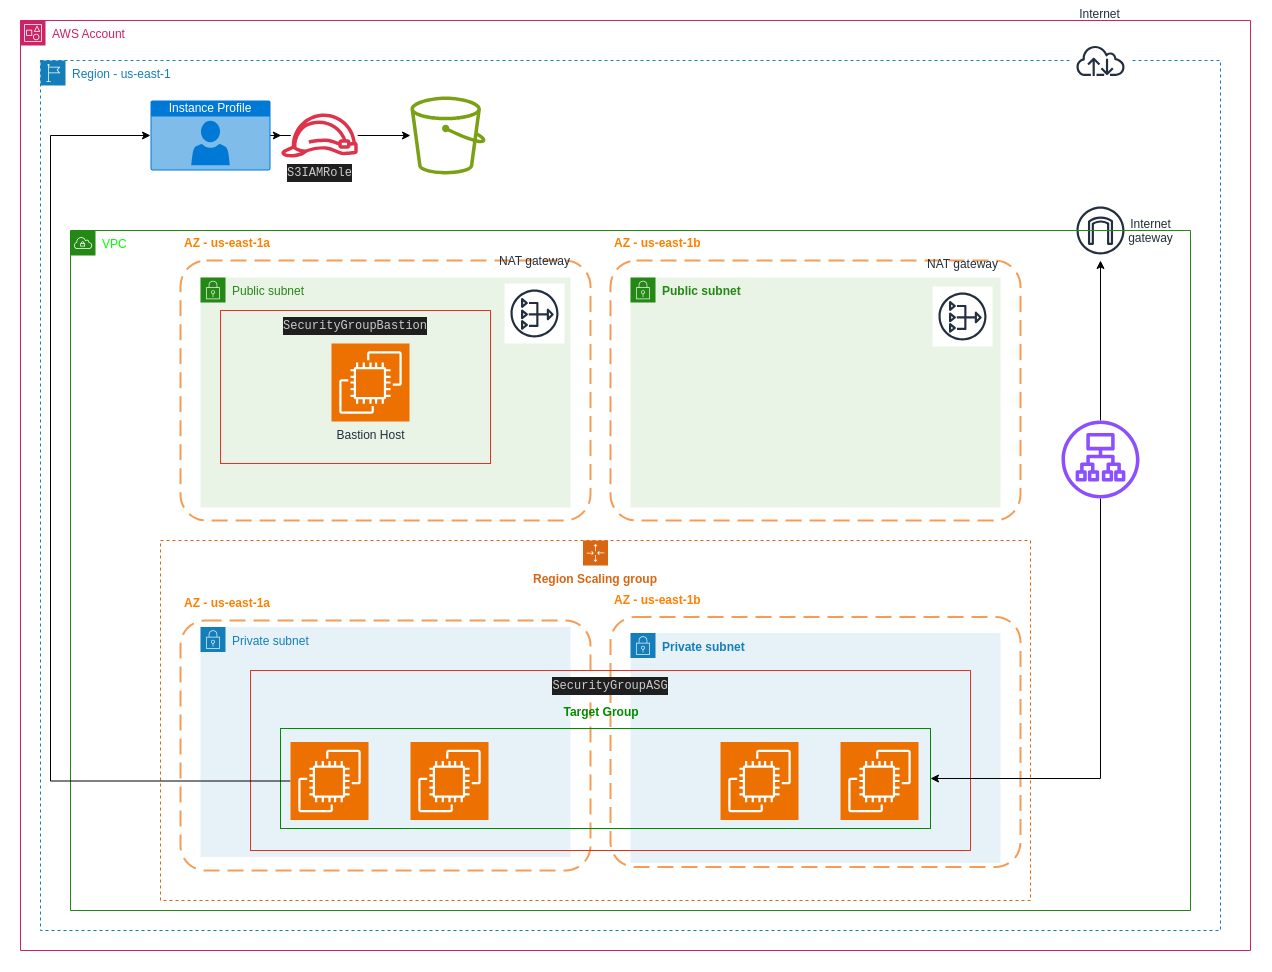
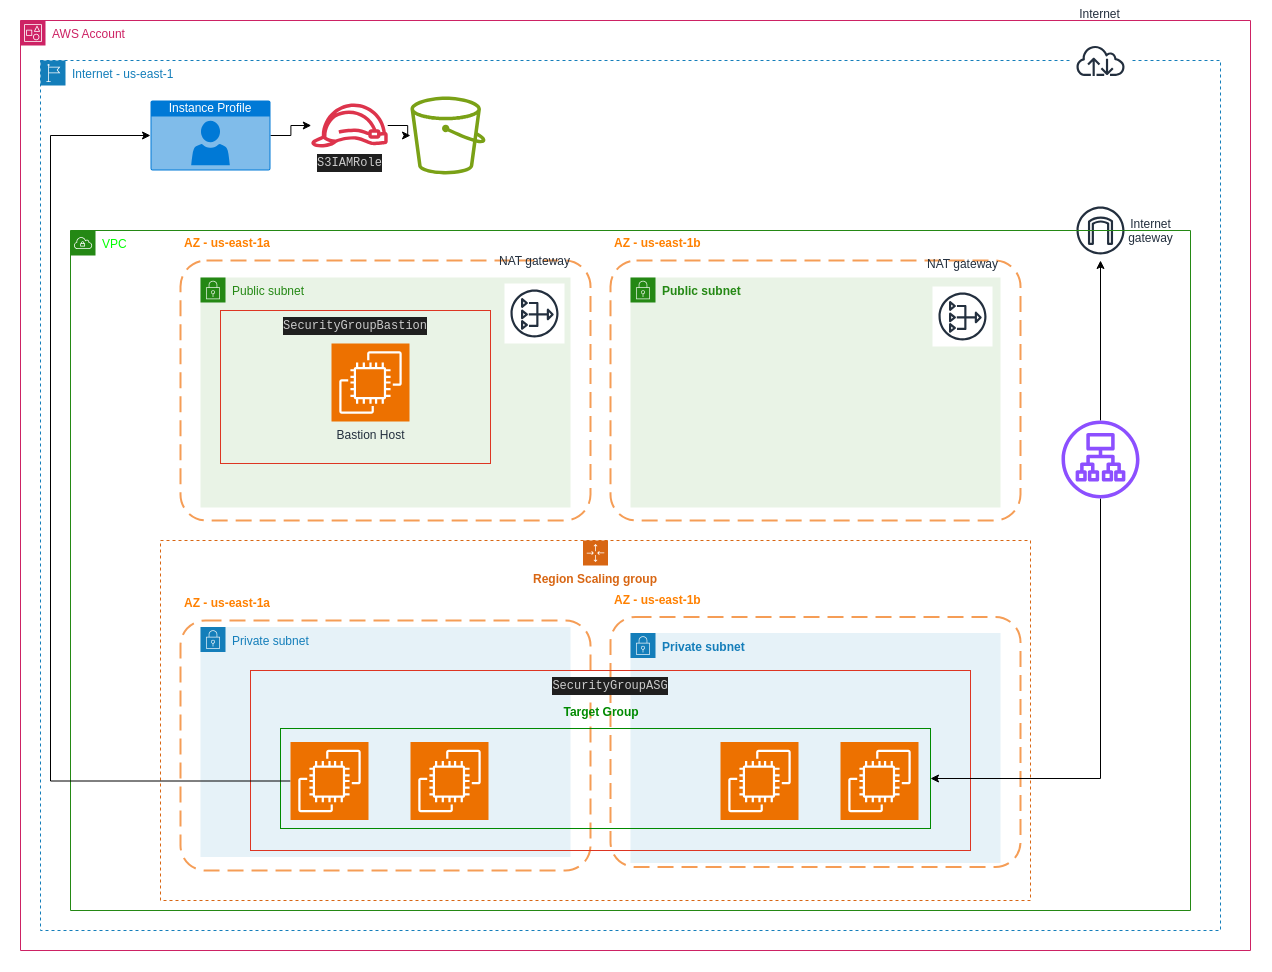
(130, 75) -> (138, 75)
(320, 136) -> (350, 126)
